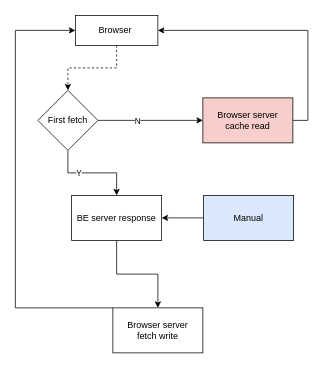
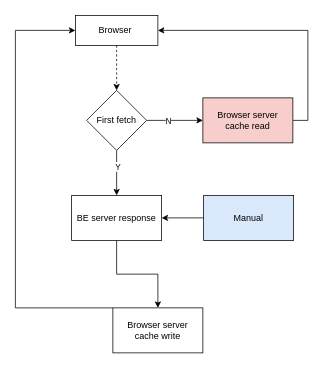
(68, 120) -> (117, 120)
(158, 330) -> (158, 330)
